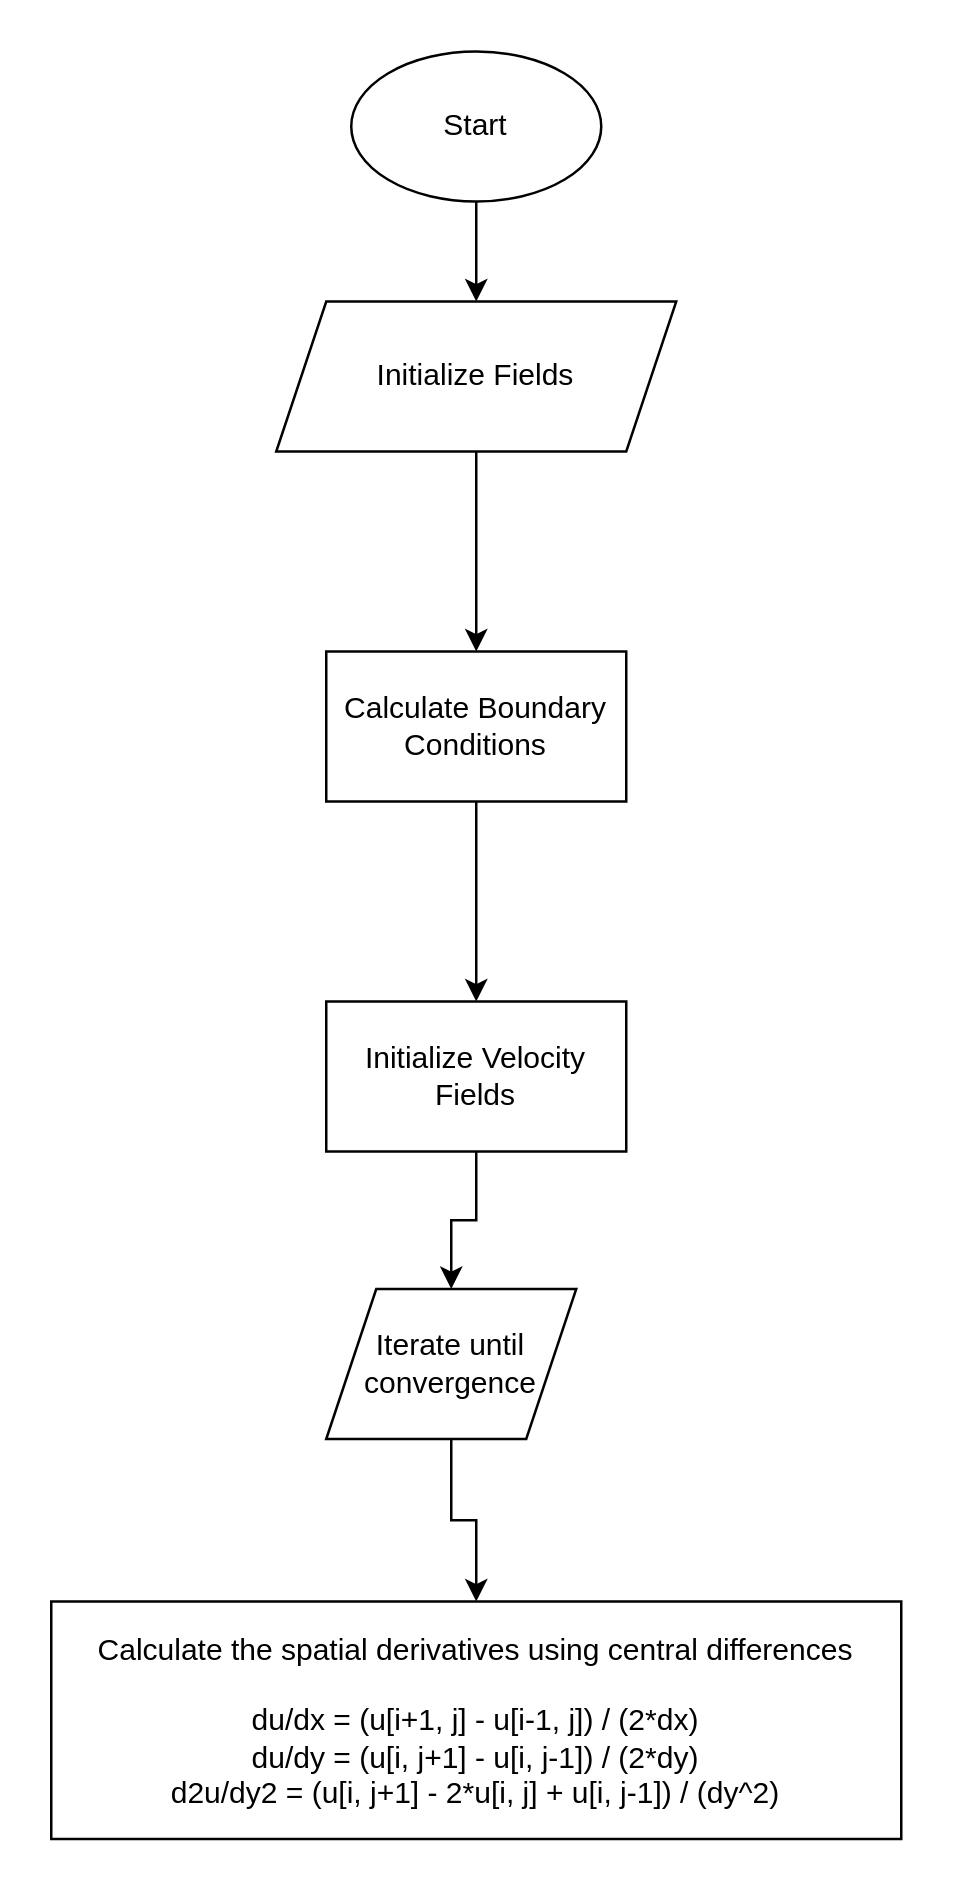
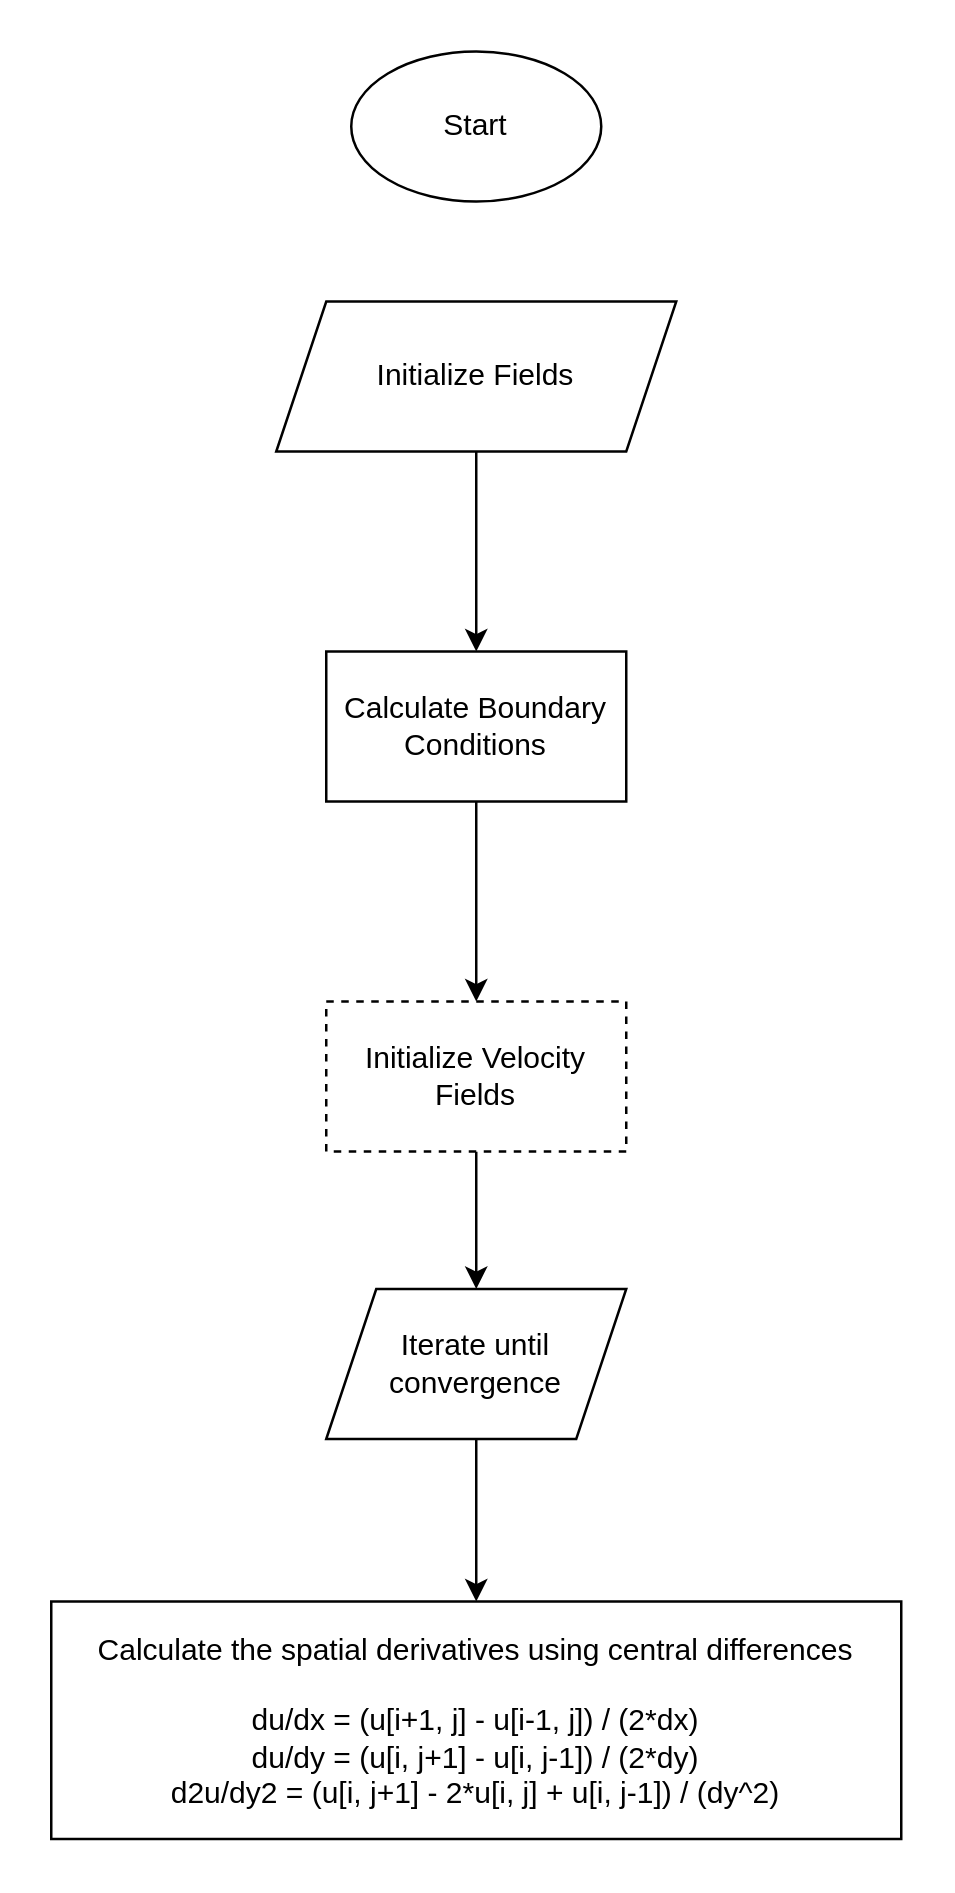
(476, 243) -> none
(476, 1076) -> (476, 1076)
(451, 1364) -> (476, 1364)
